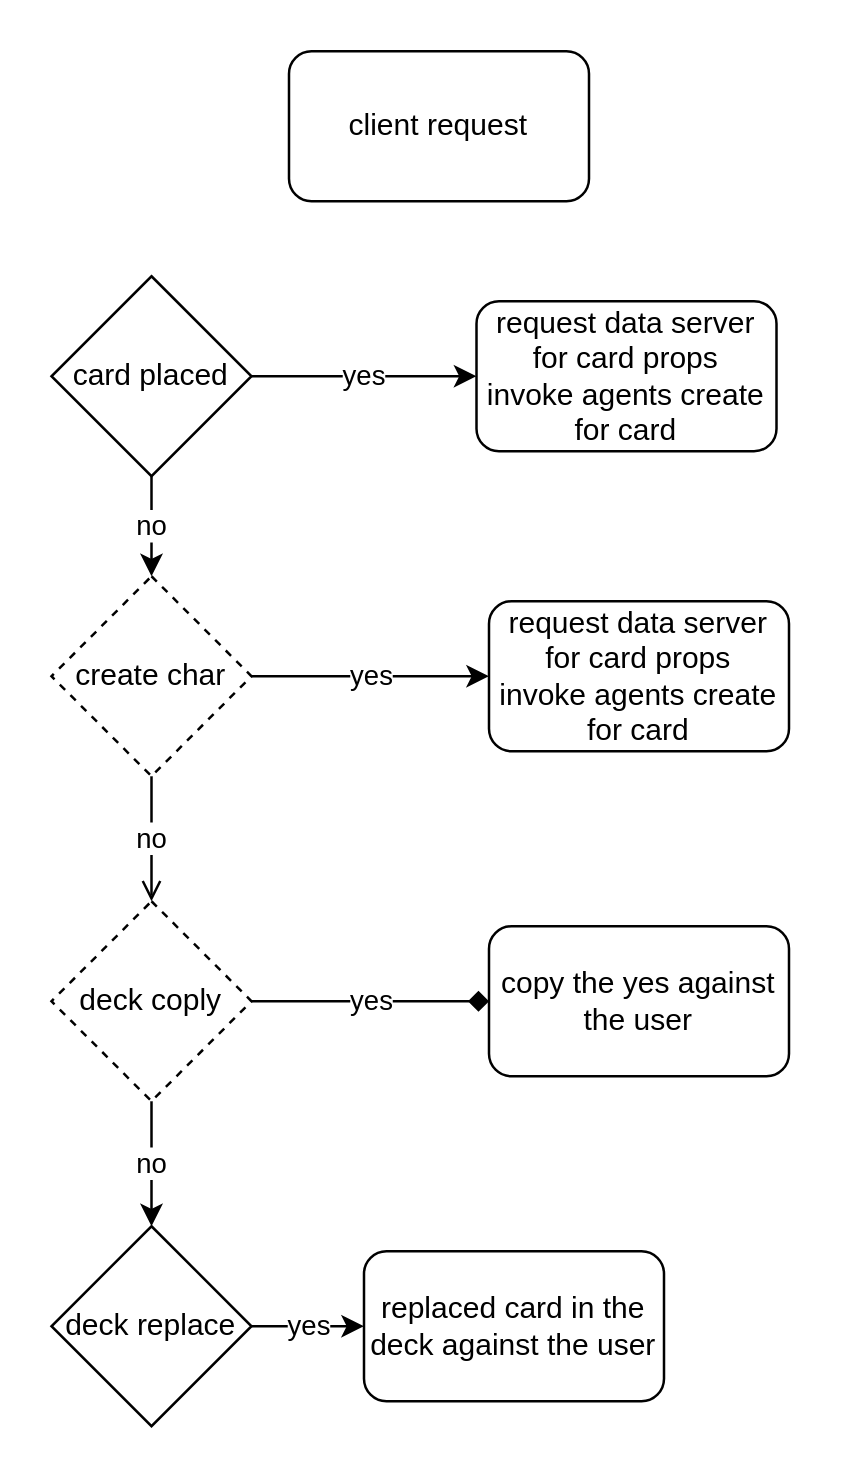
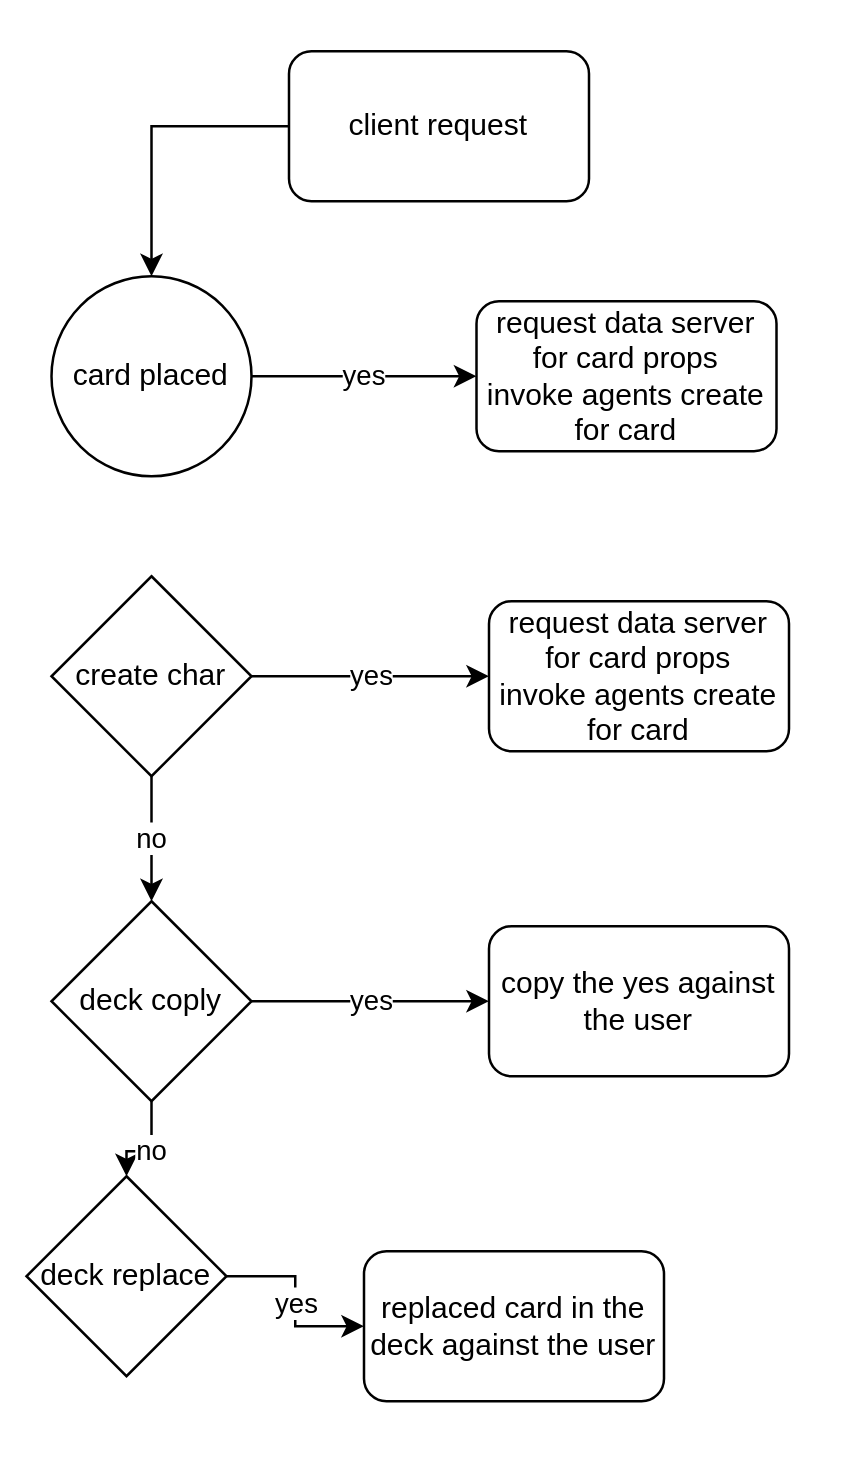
none -> (153, 126)
(151, 376) -> (151, 376)
(151, 541) -> none
(151, 676) -> (151, 676)
(151, 887) -> (151, 883)
(151, 1001) -> (151, 1001)
(468, 1001) -> (470, 1001)
(151, 1326) -> (126, 1276)
